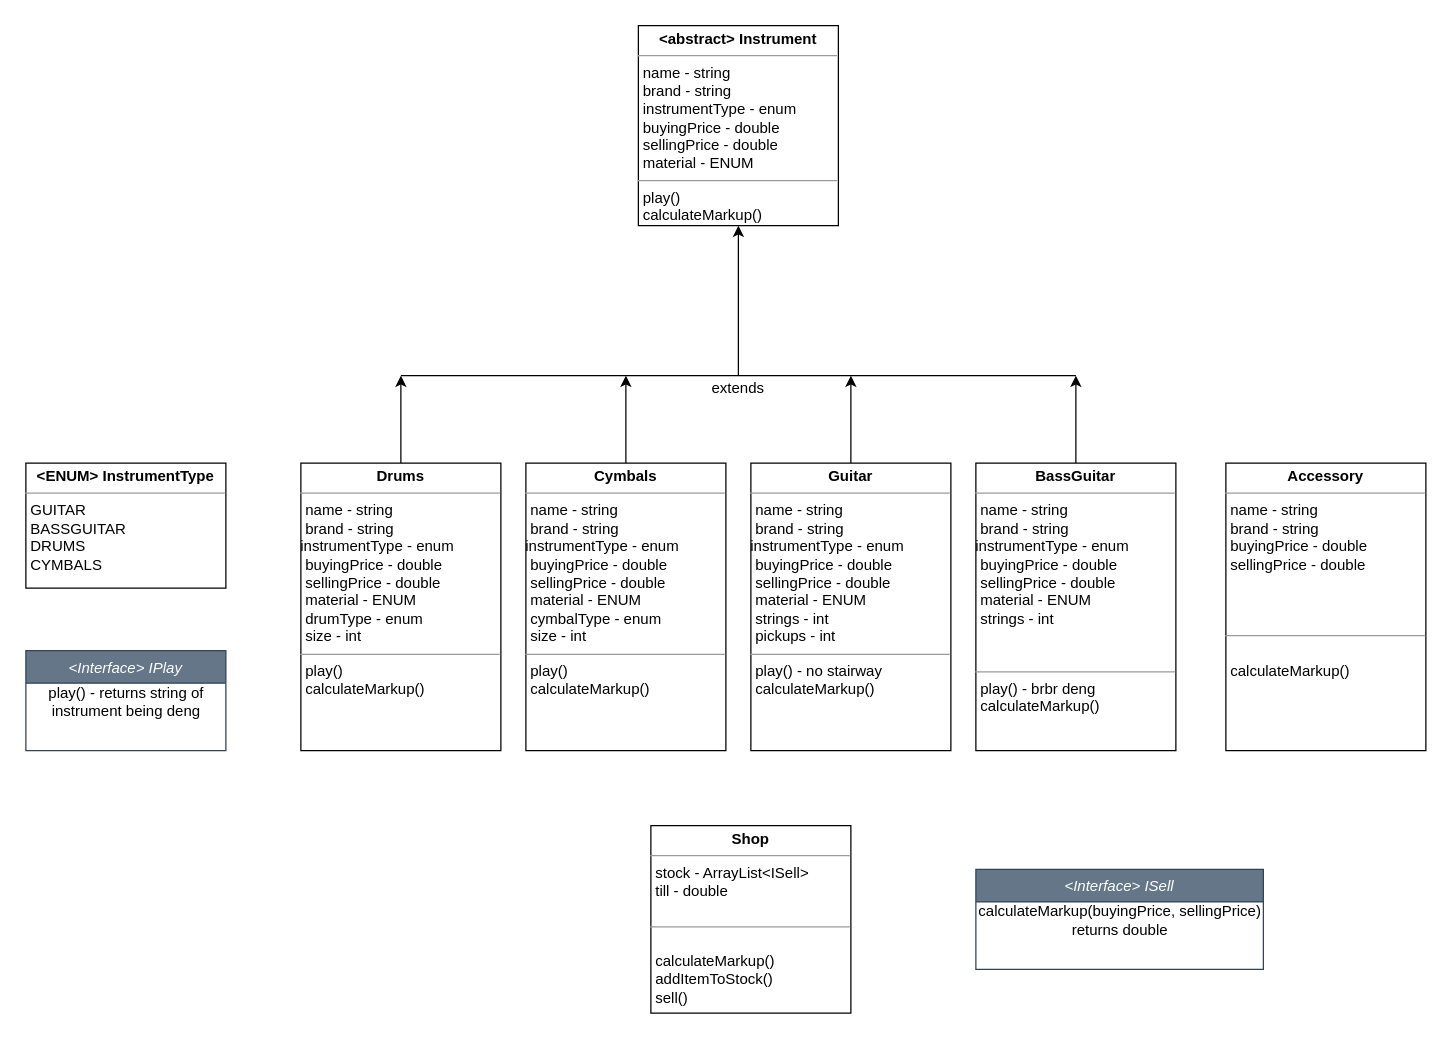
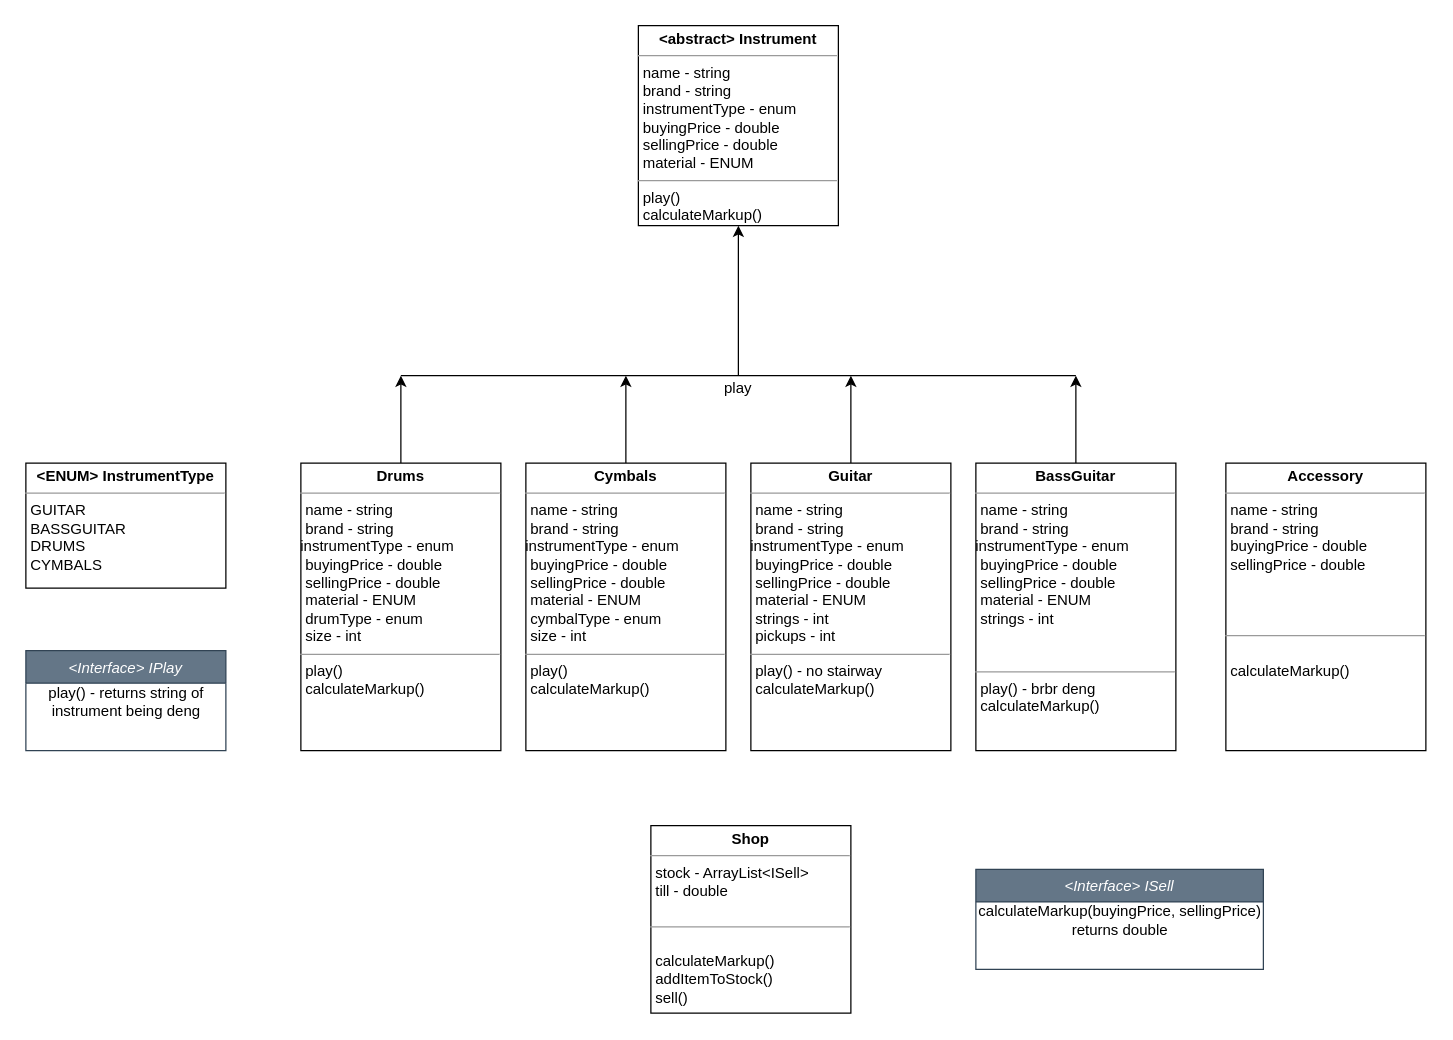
(738, 388) -> (738, 388)
